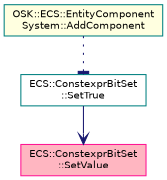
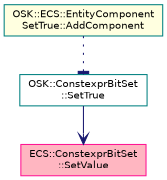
(83, 20) -> (83, 20)
(83, 90) -> (83, 90)
